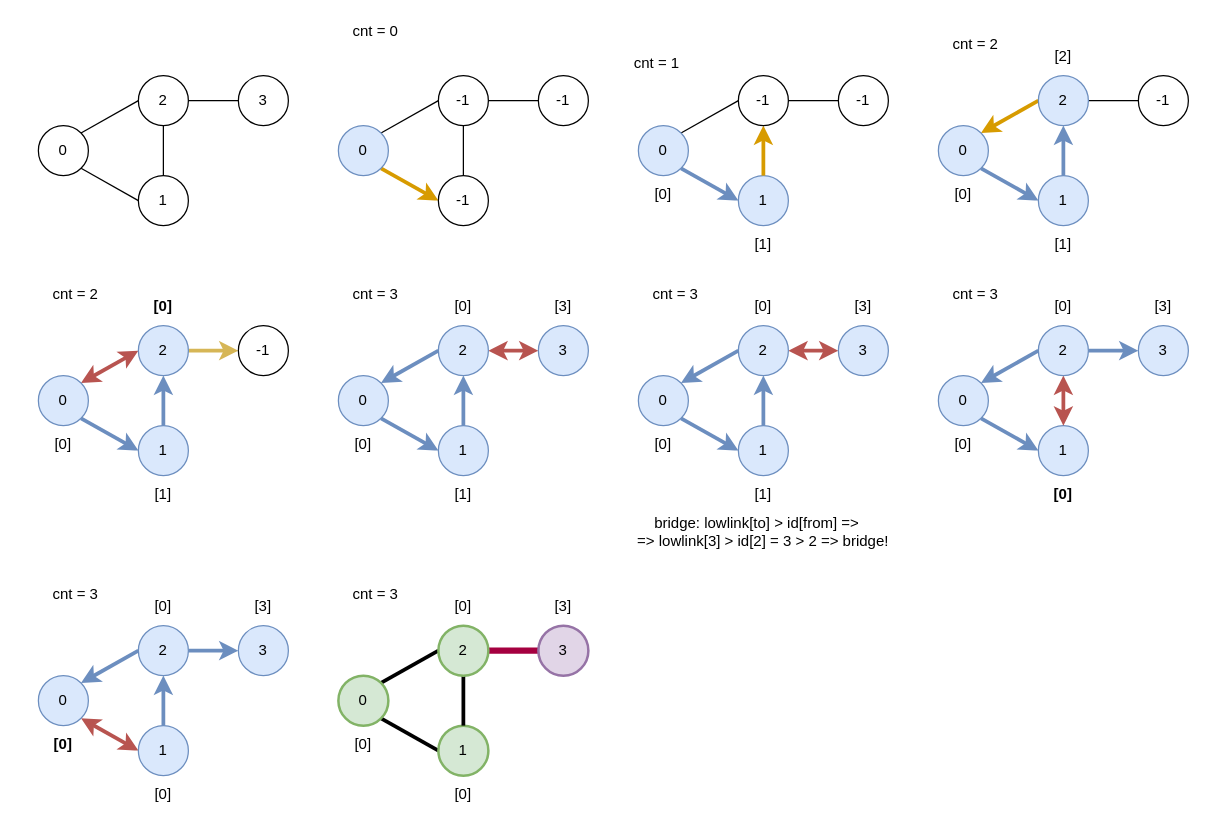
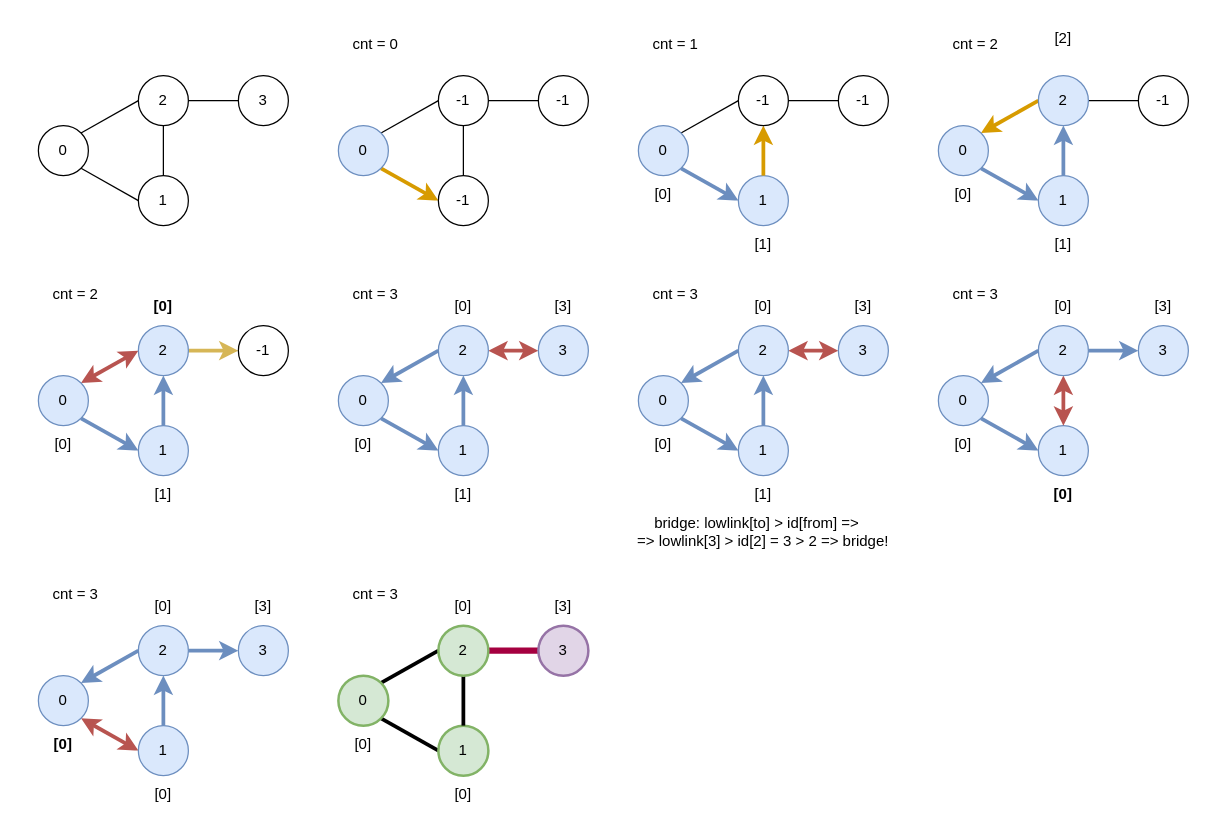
(376, 32) -> (376, 44)
(1063, 57) -> (1063, 38)
(657, 63) -> (676, 44)
